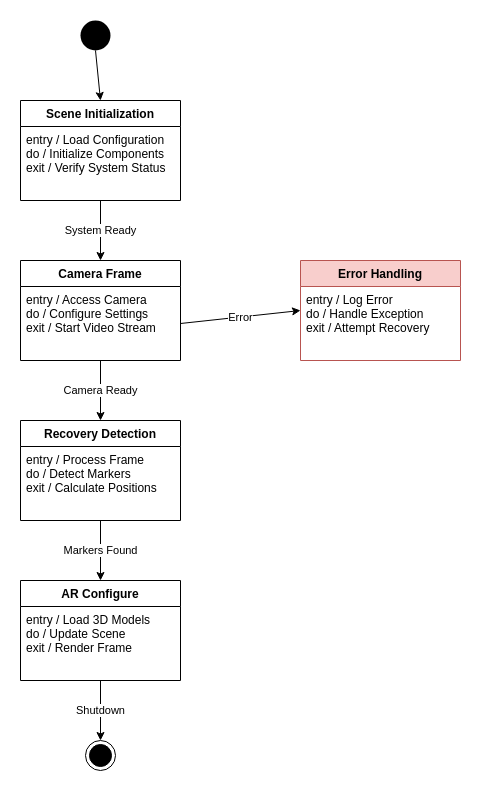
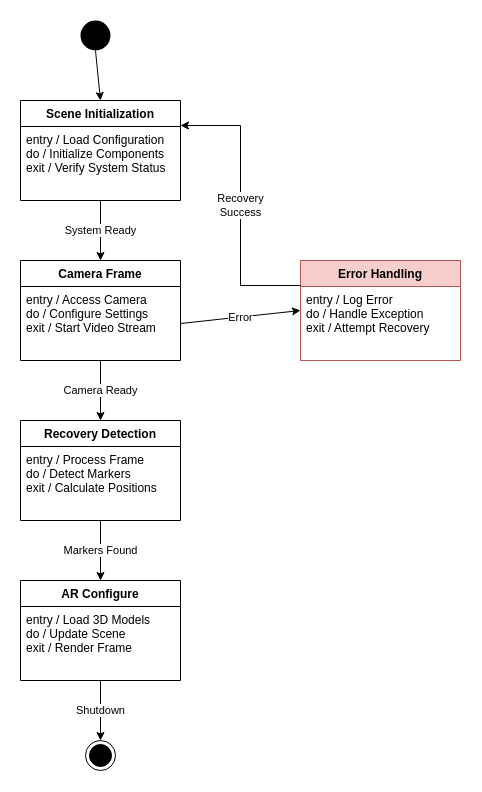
none -> (241, 209)
